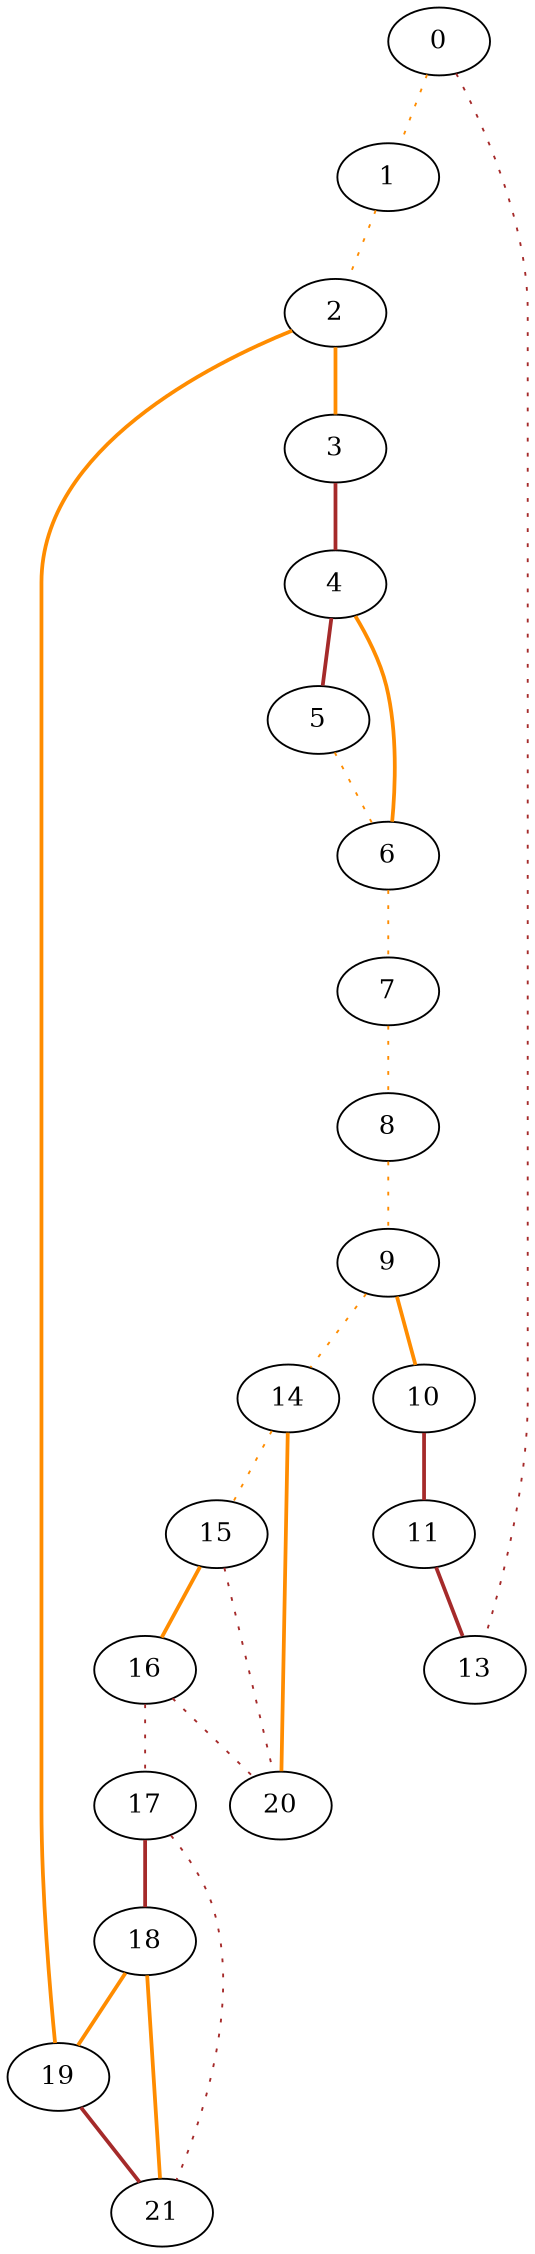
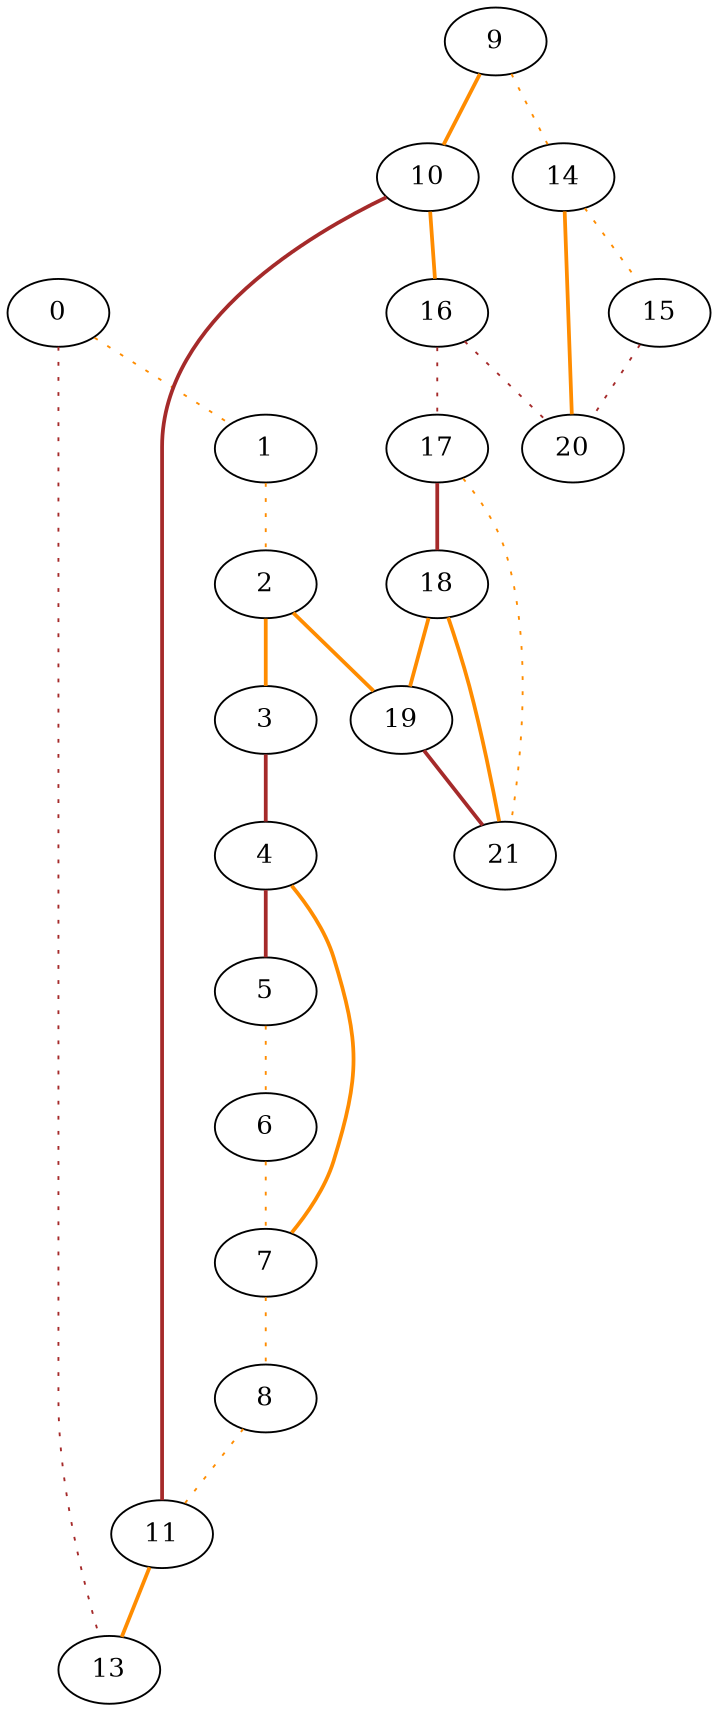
(392, 715) -> (354, 1059)
(388, 1195) -> (214, 1466)
(181, 1602) -> (433, 245)
(449, 1602) -> (136, 1602)
(222, 2005) -> (521, 644)
